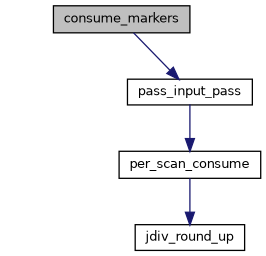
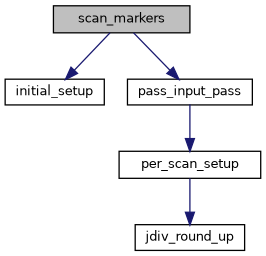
(122, 19) -> (122, 19)
none -> (55, 92)
(190, 165) -> (190, 165)
